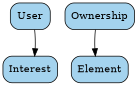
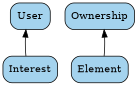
(35, 39) -> (25, 47)
(95, 39) -> (105, 47)
